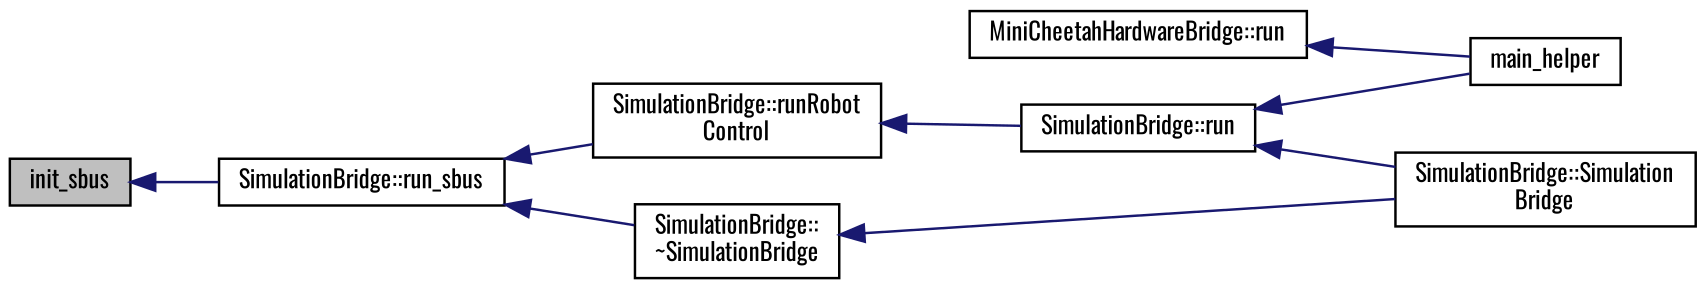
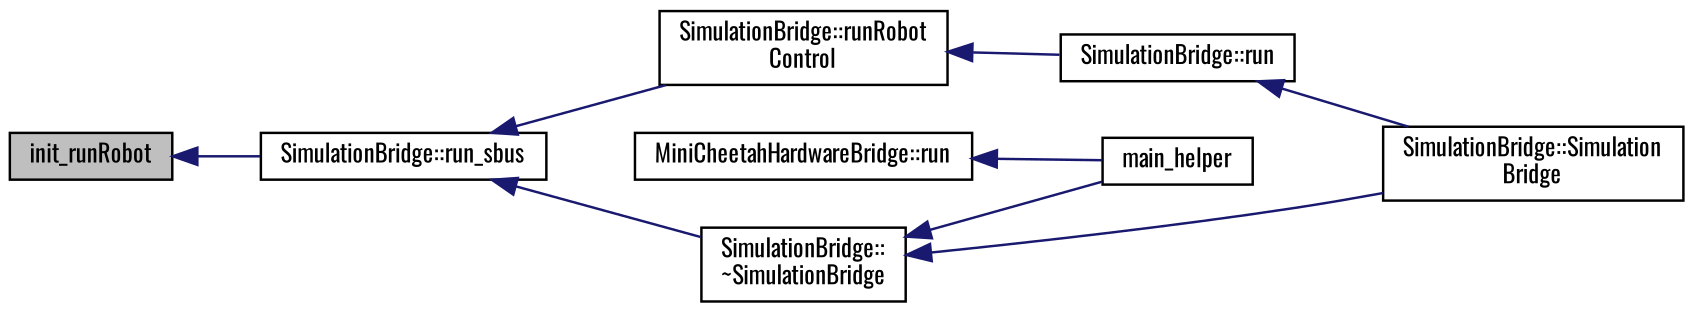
(1375, 89) -> (1016, 206)
(70, 182) -> (91, 156)
